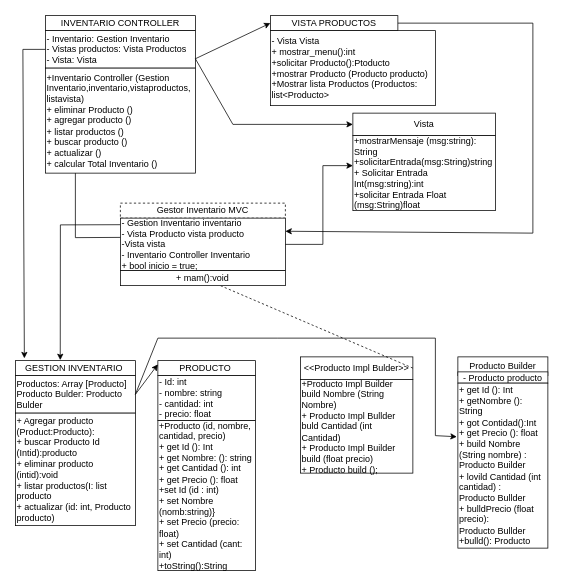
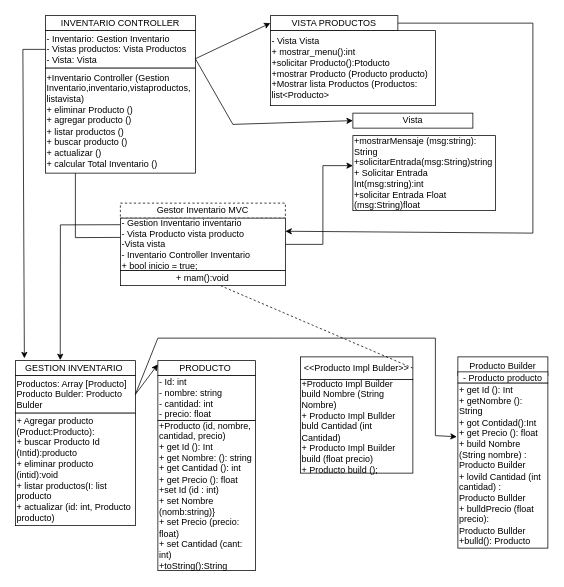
(424, 124) -> (413, 120)
